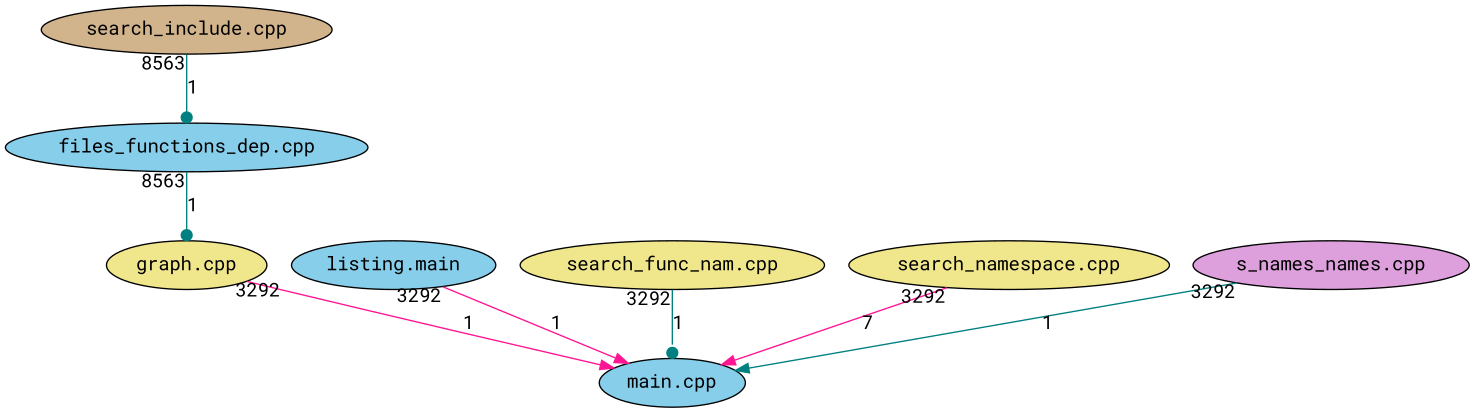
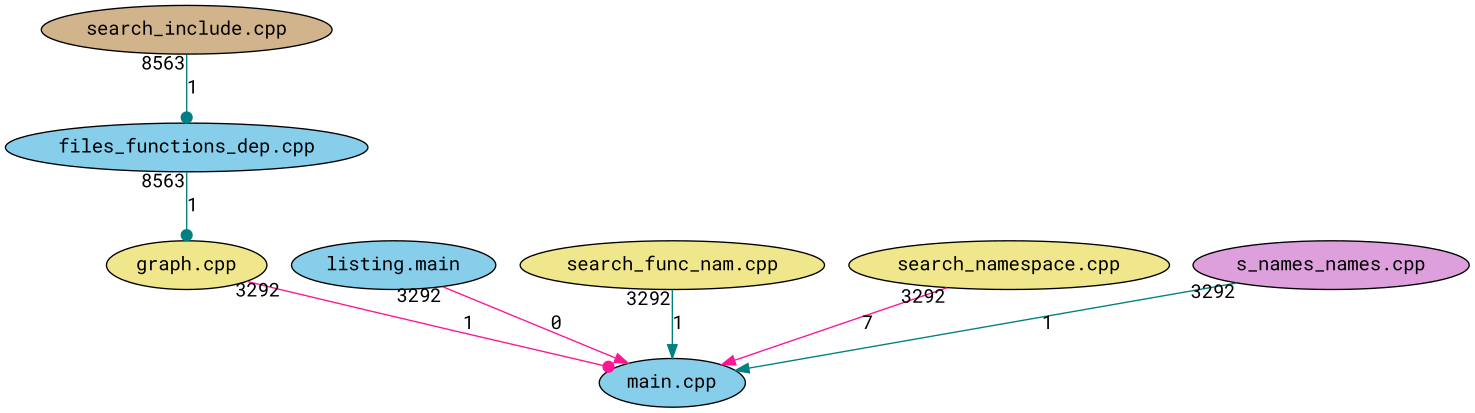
(672, 317) -> (672, 317)
(425, 324) -> (425, 324)
(557, 324) -> (557, 324)
